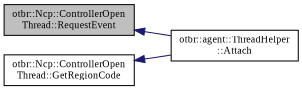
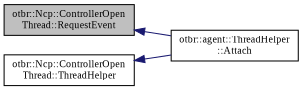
(69, 70) -> (69, 70)
